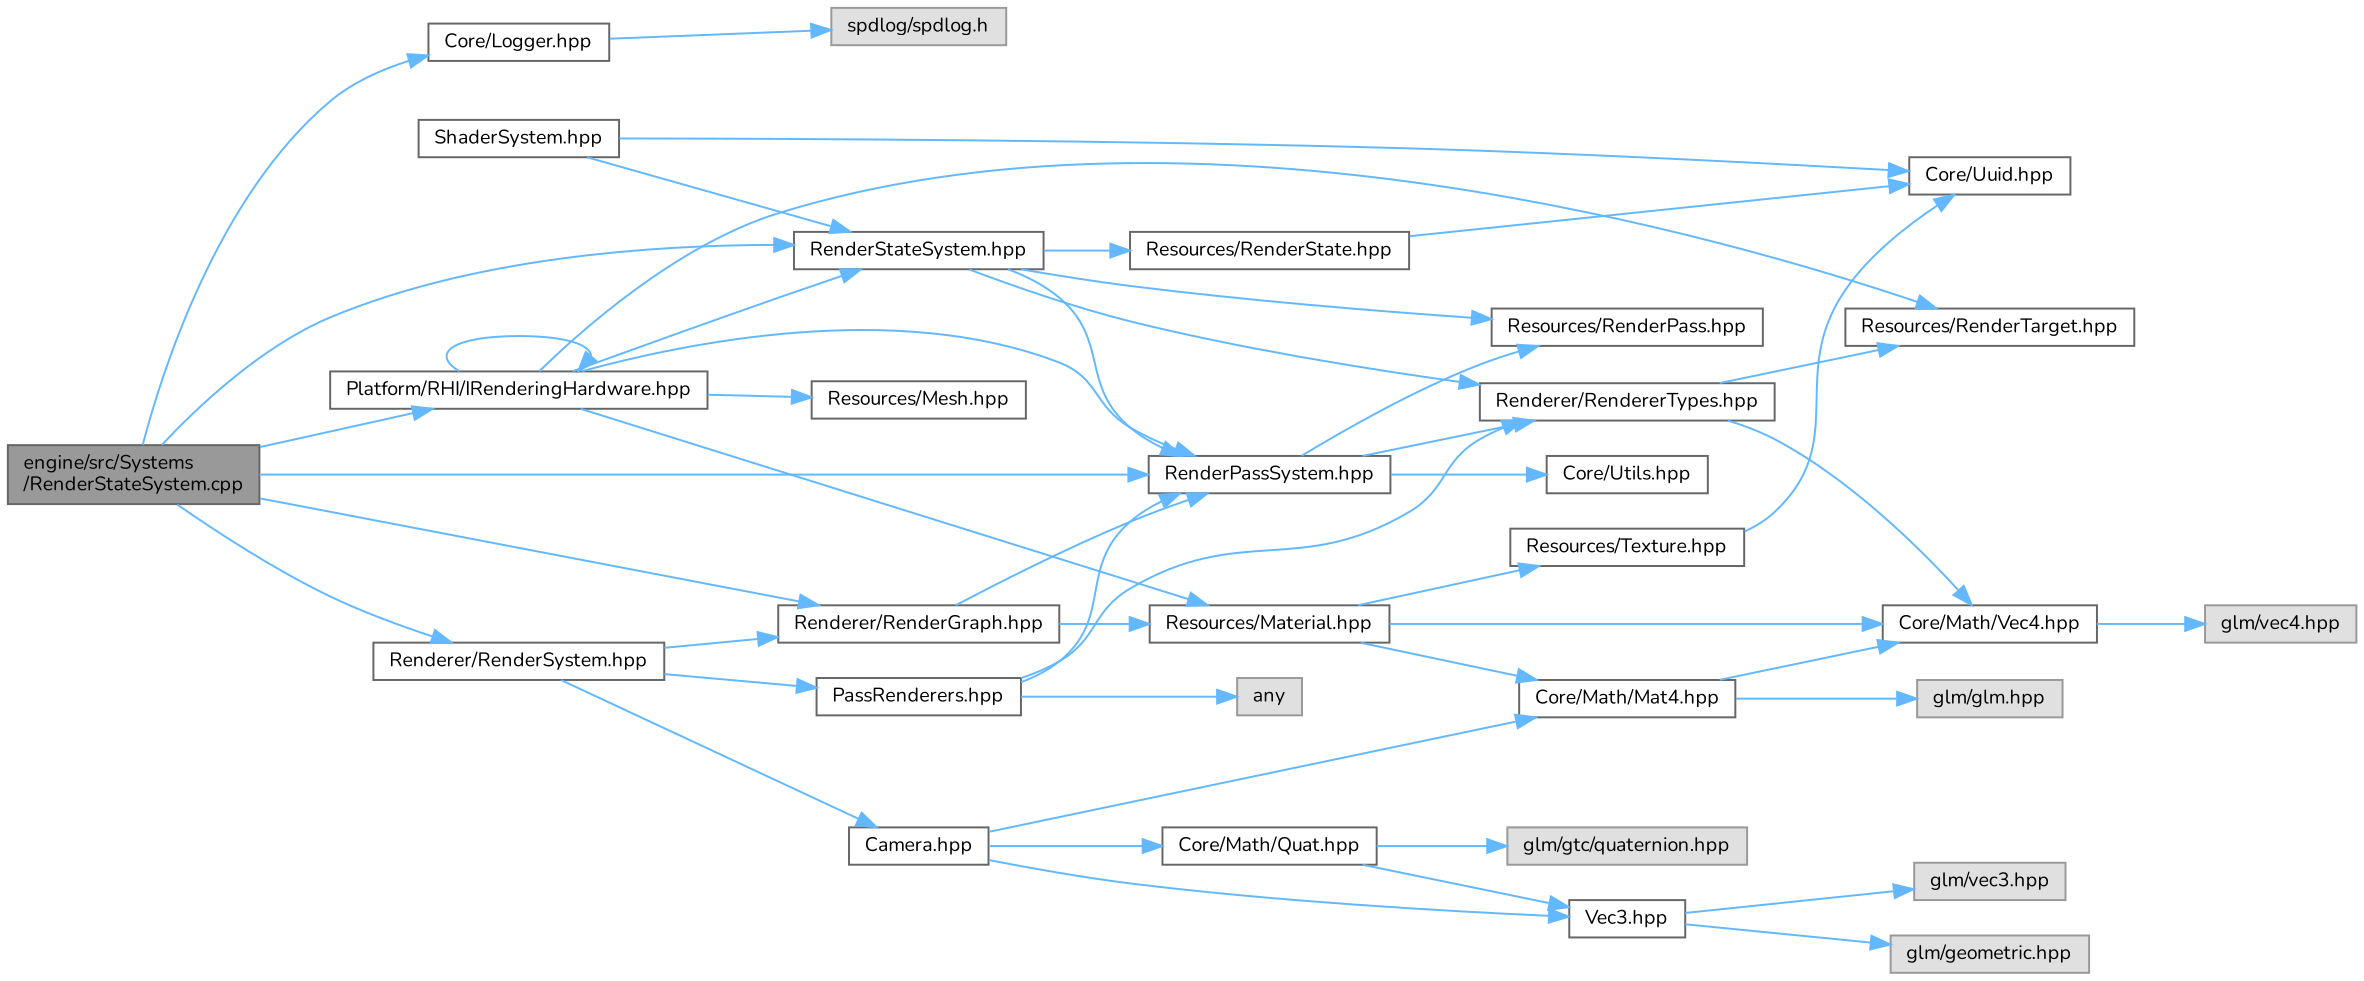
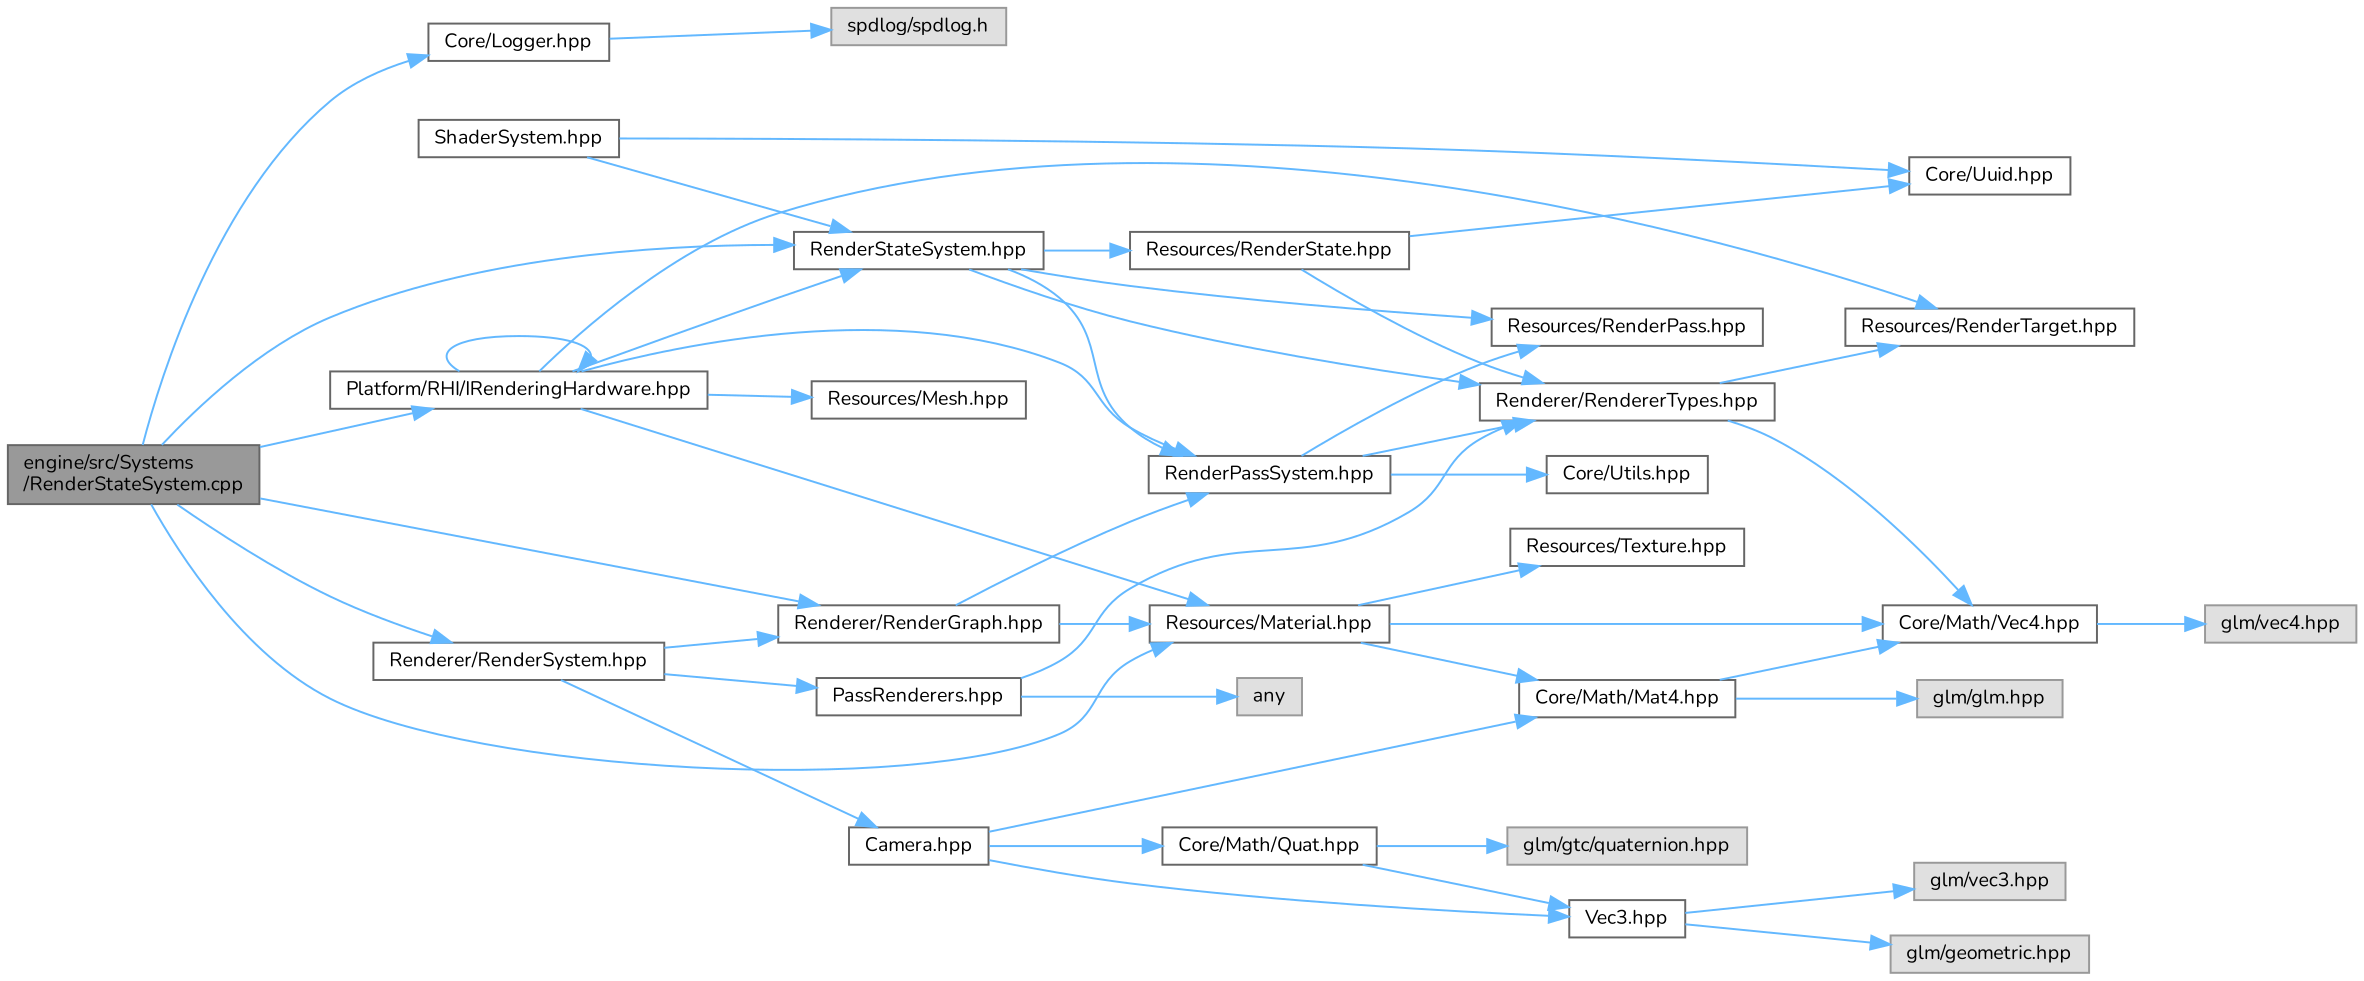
none -> (1409, 330)
(1821, 349) -> none
(694, 475) -> (623, 762)
(1095, 595) -> none
